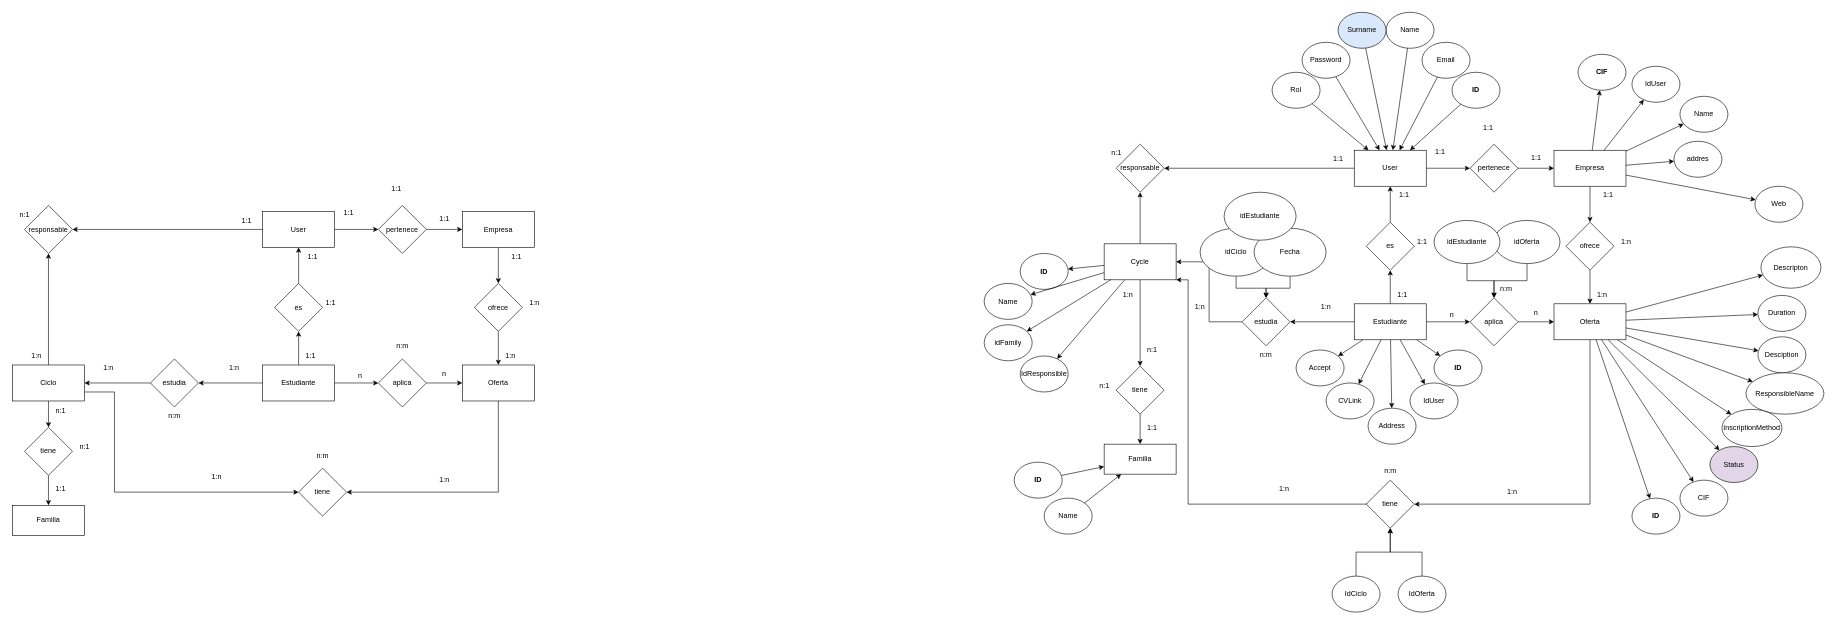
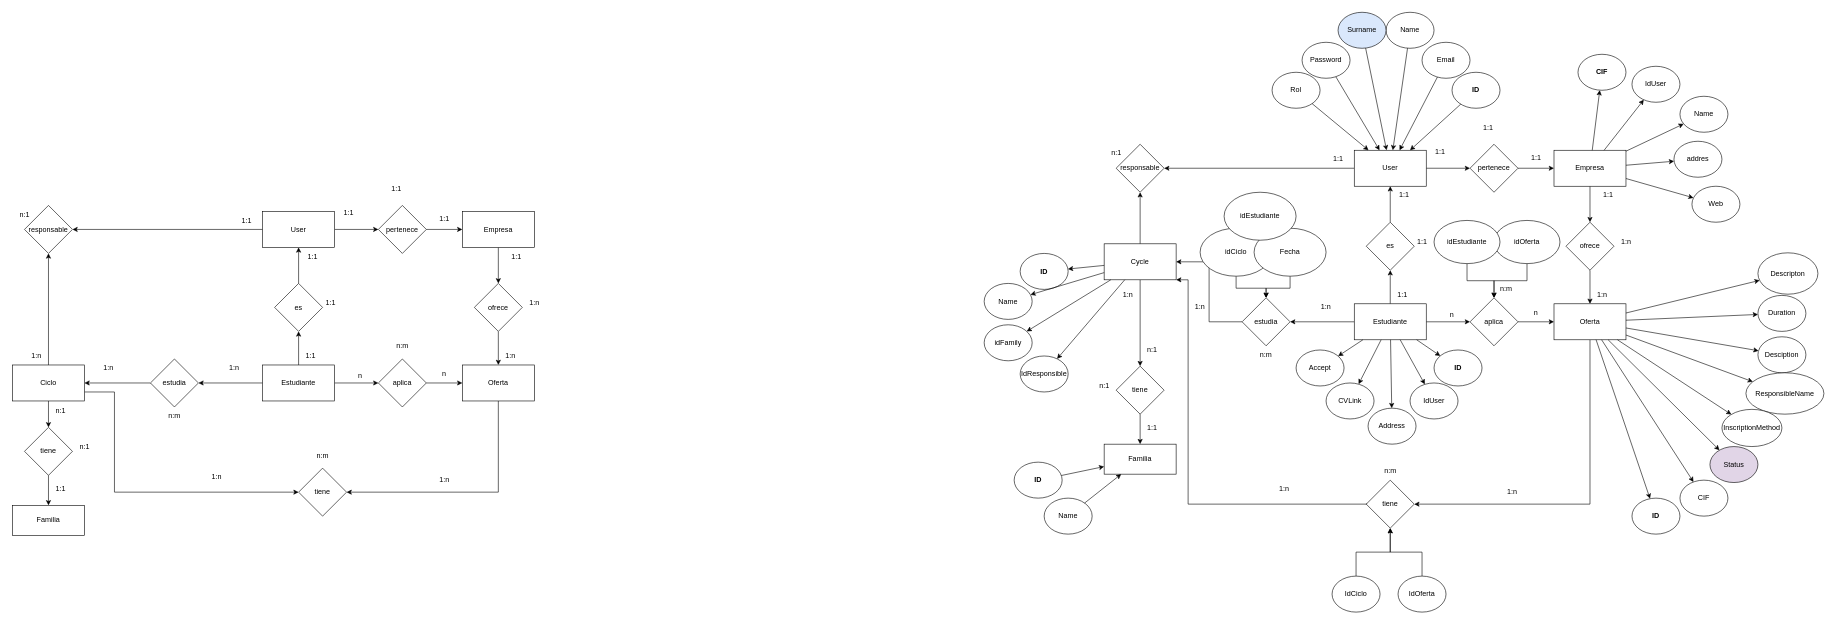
(1779, 204) -> (1716, 204)
(1791, 268) -> (1788, 274)
